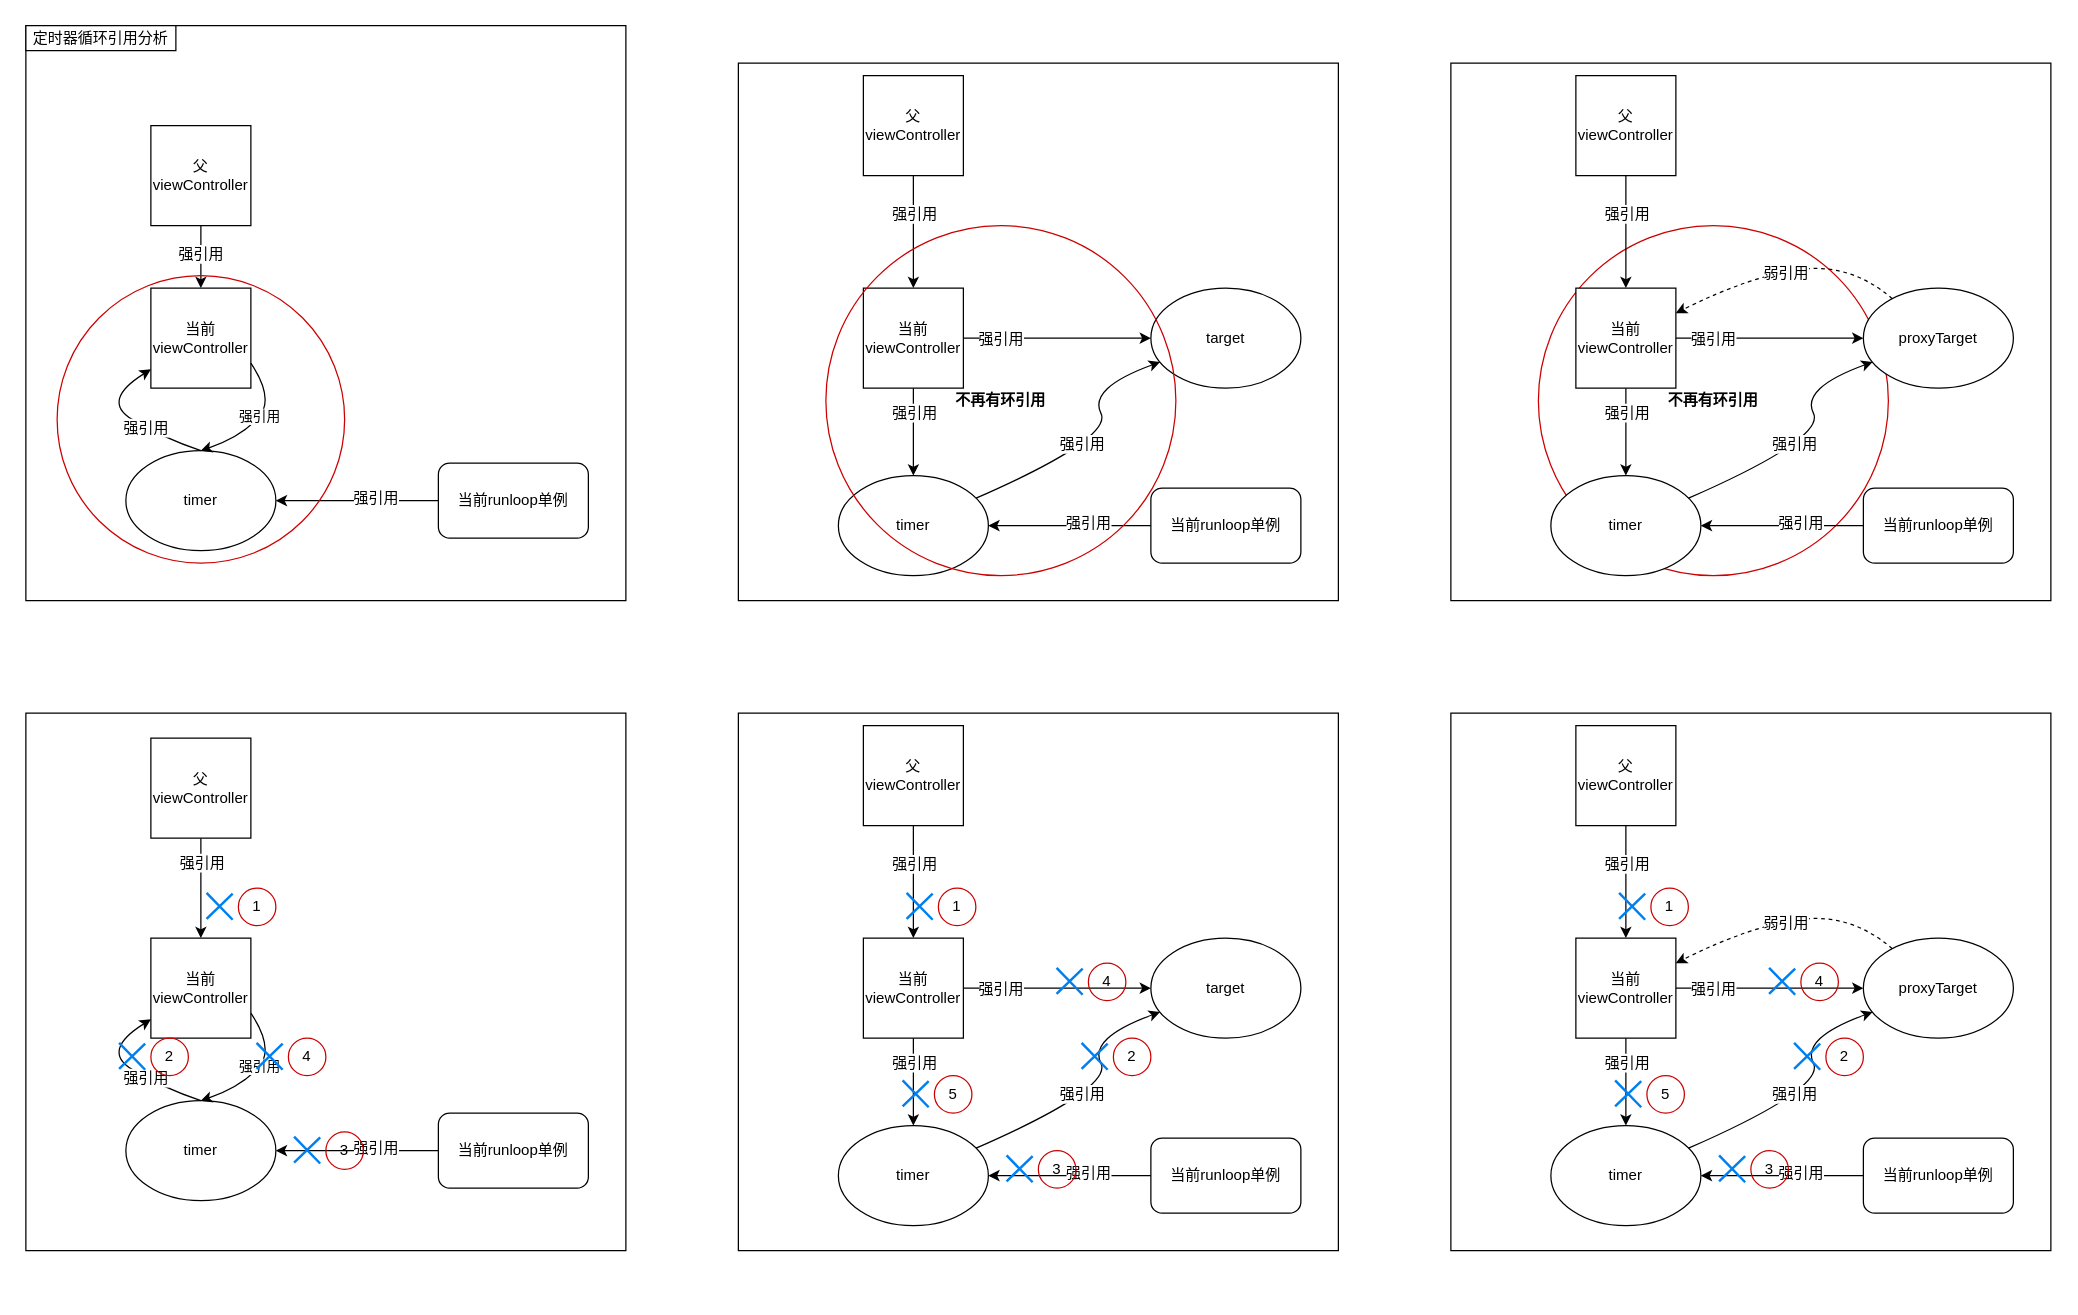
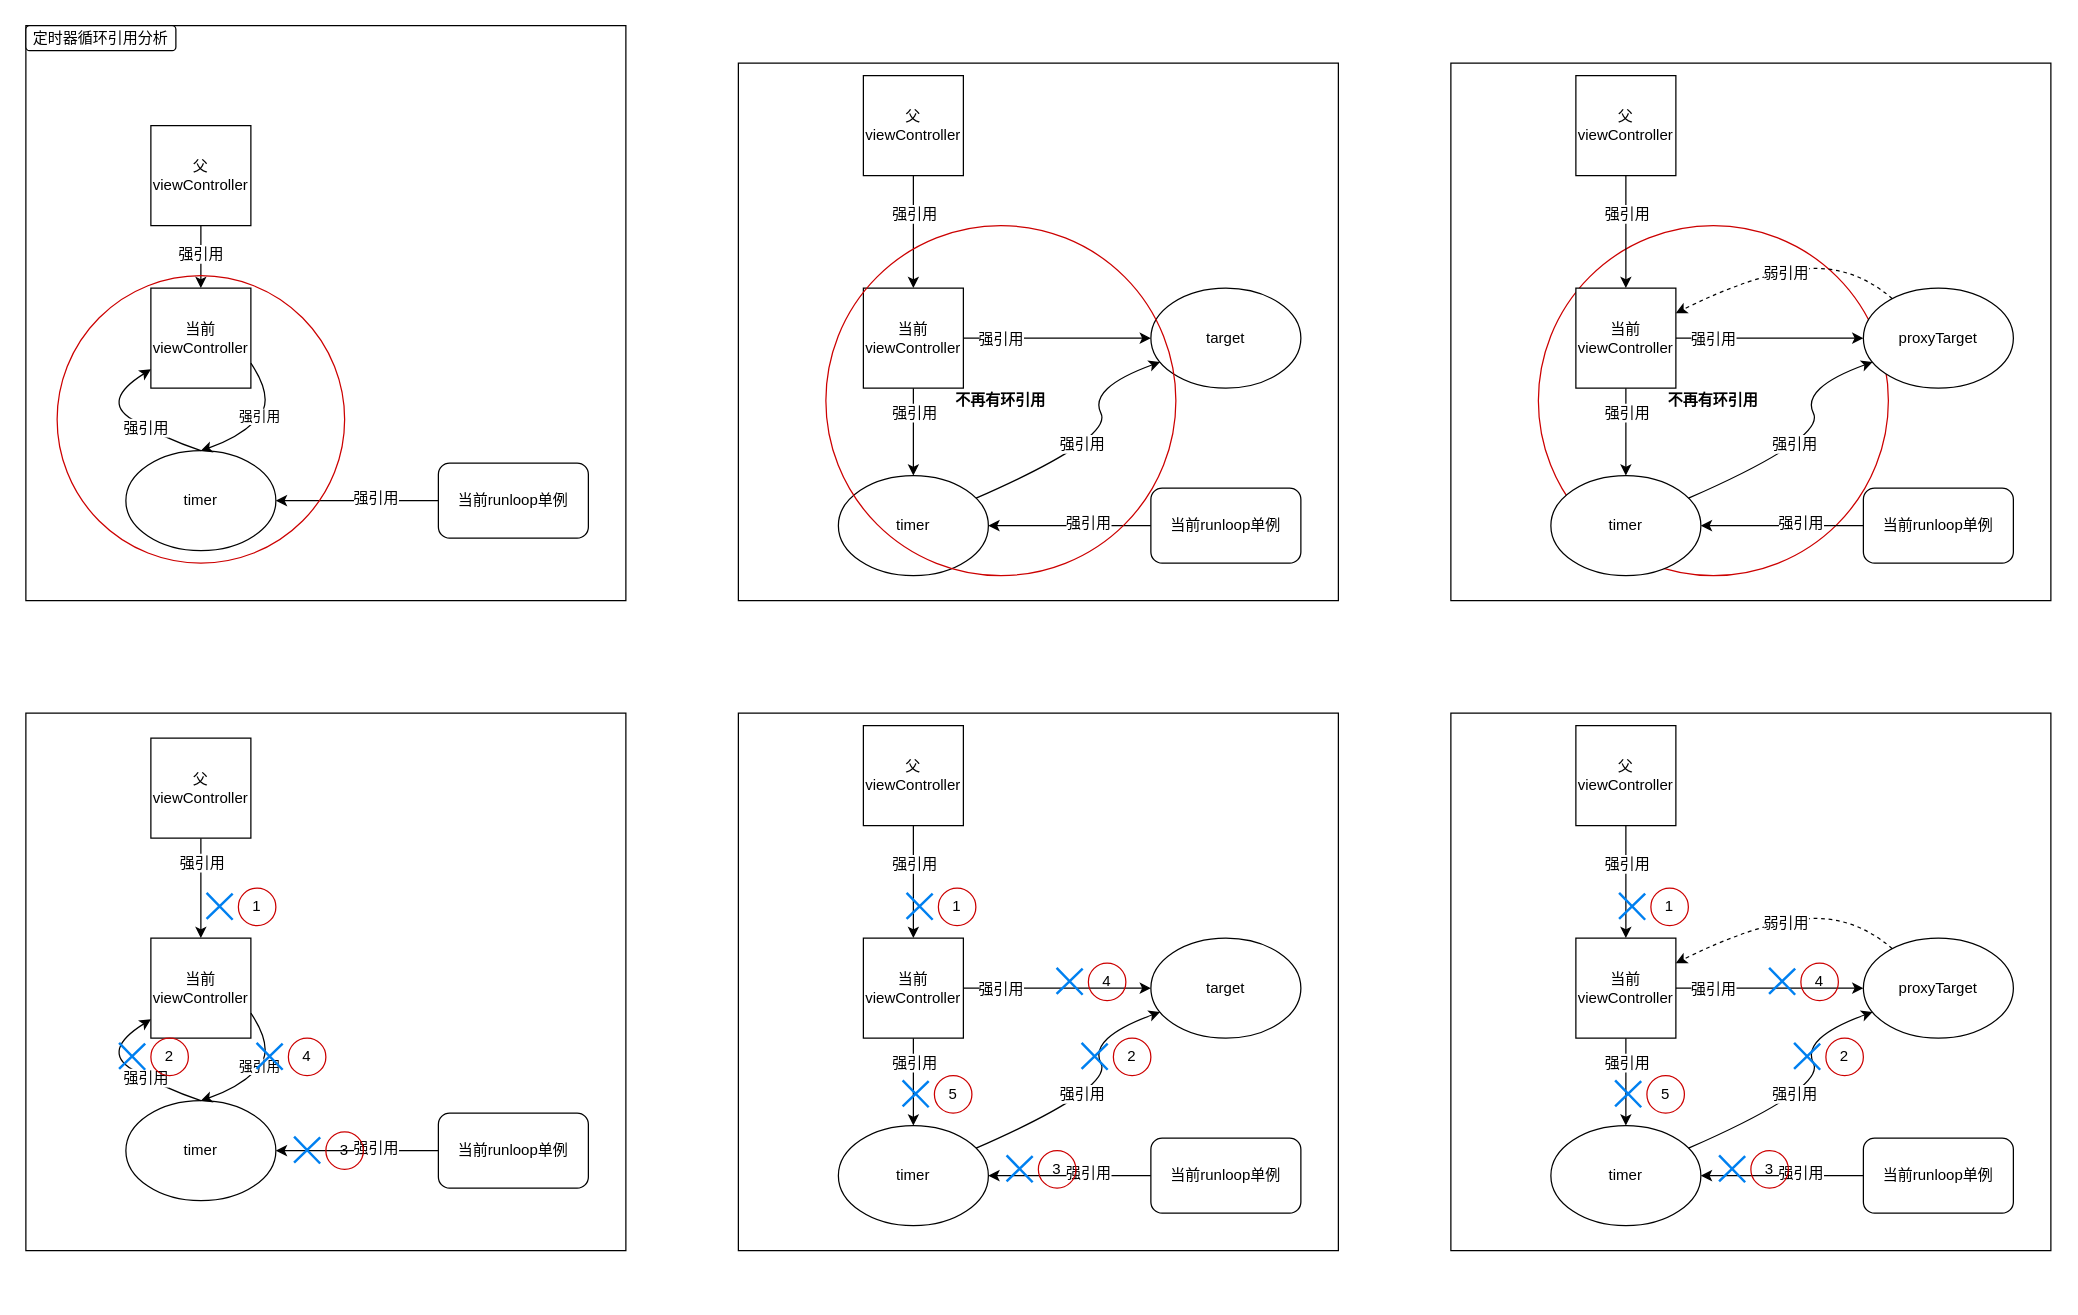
(101, 38) -> (101, 38)
